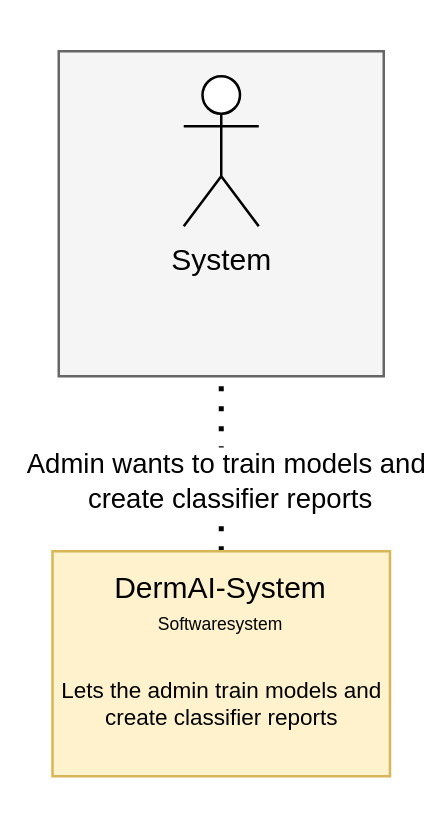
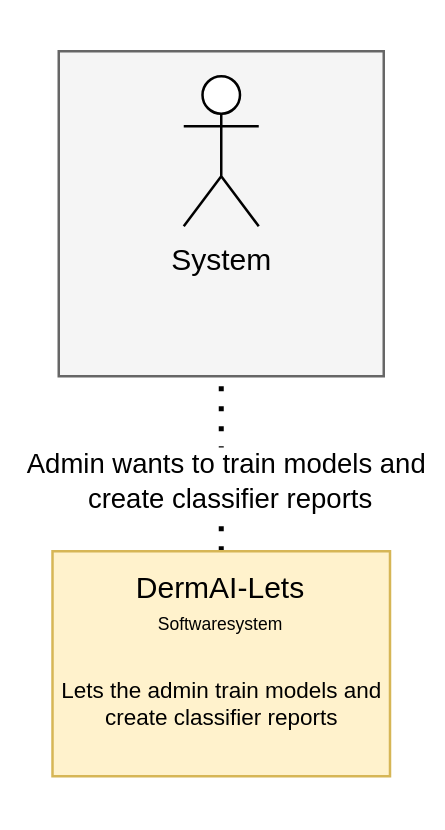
(221, 589) -> (221, 589)
